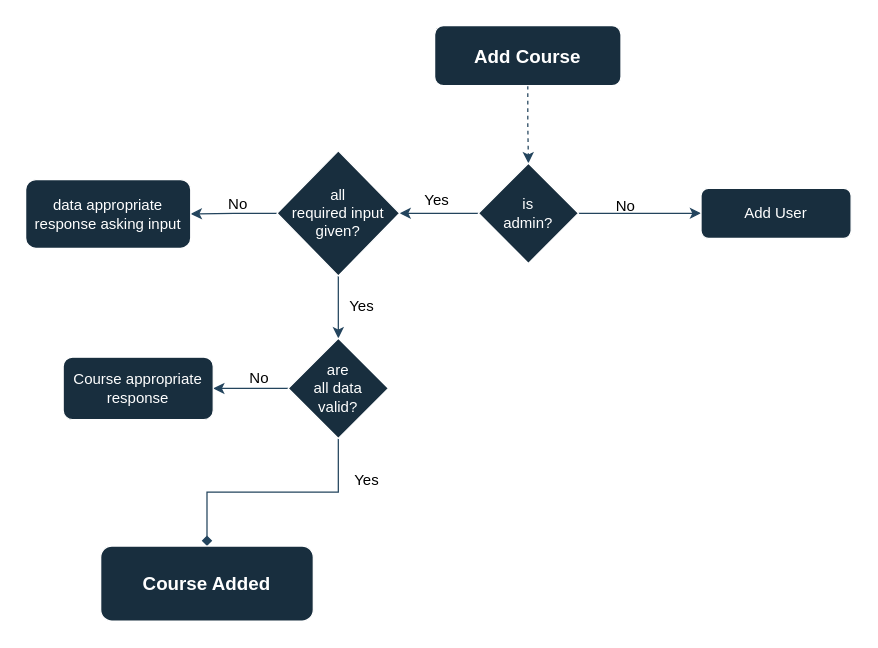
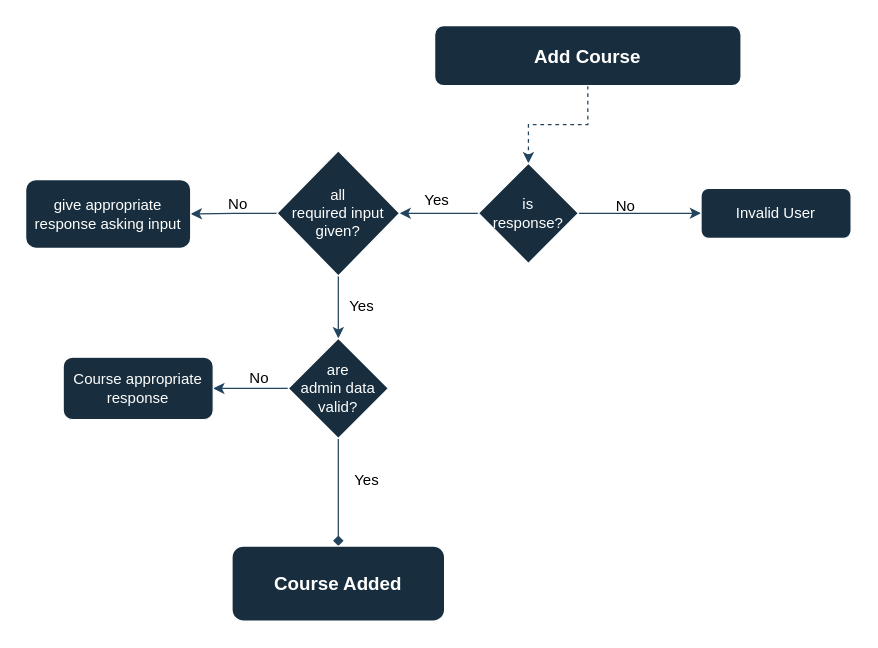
(528, 56) -> (588, 56)
(528, 213) -> (528, 213)
(776, 213) -> (776, 213)
(108, 214) -> (108, 214)
(338, 388) -> (338, 388)
(207, 583) -> (338, 583)
